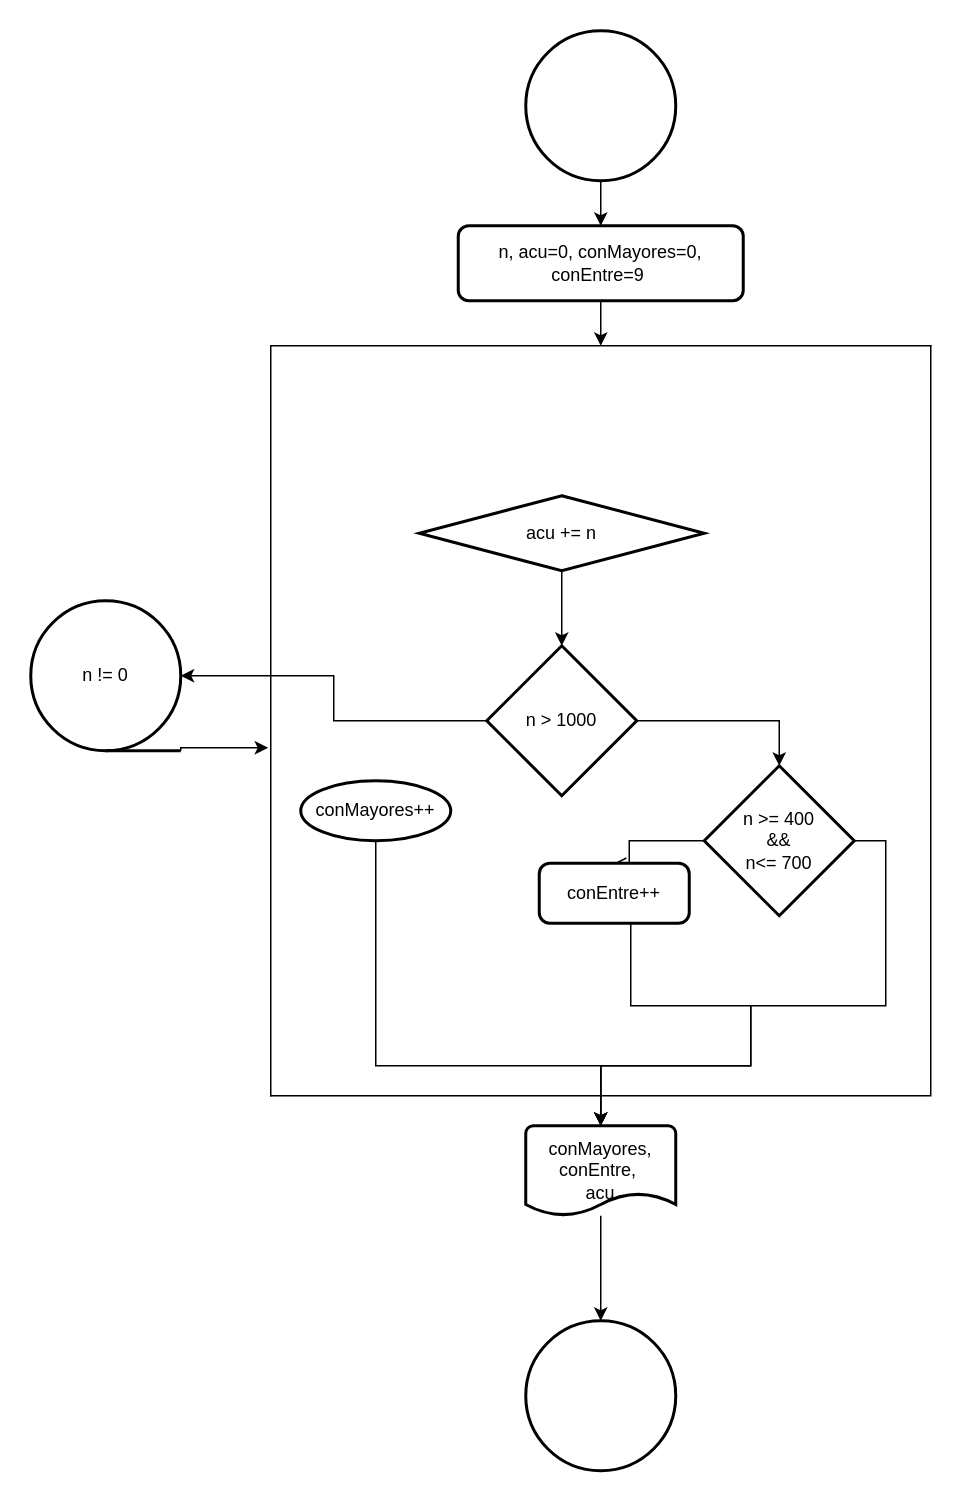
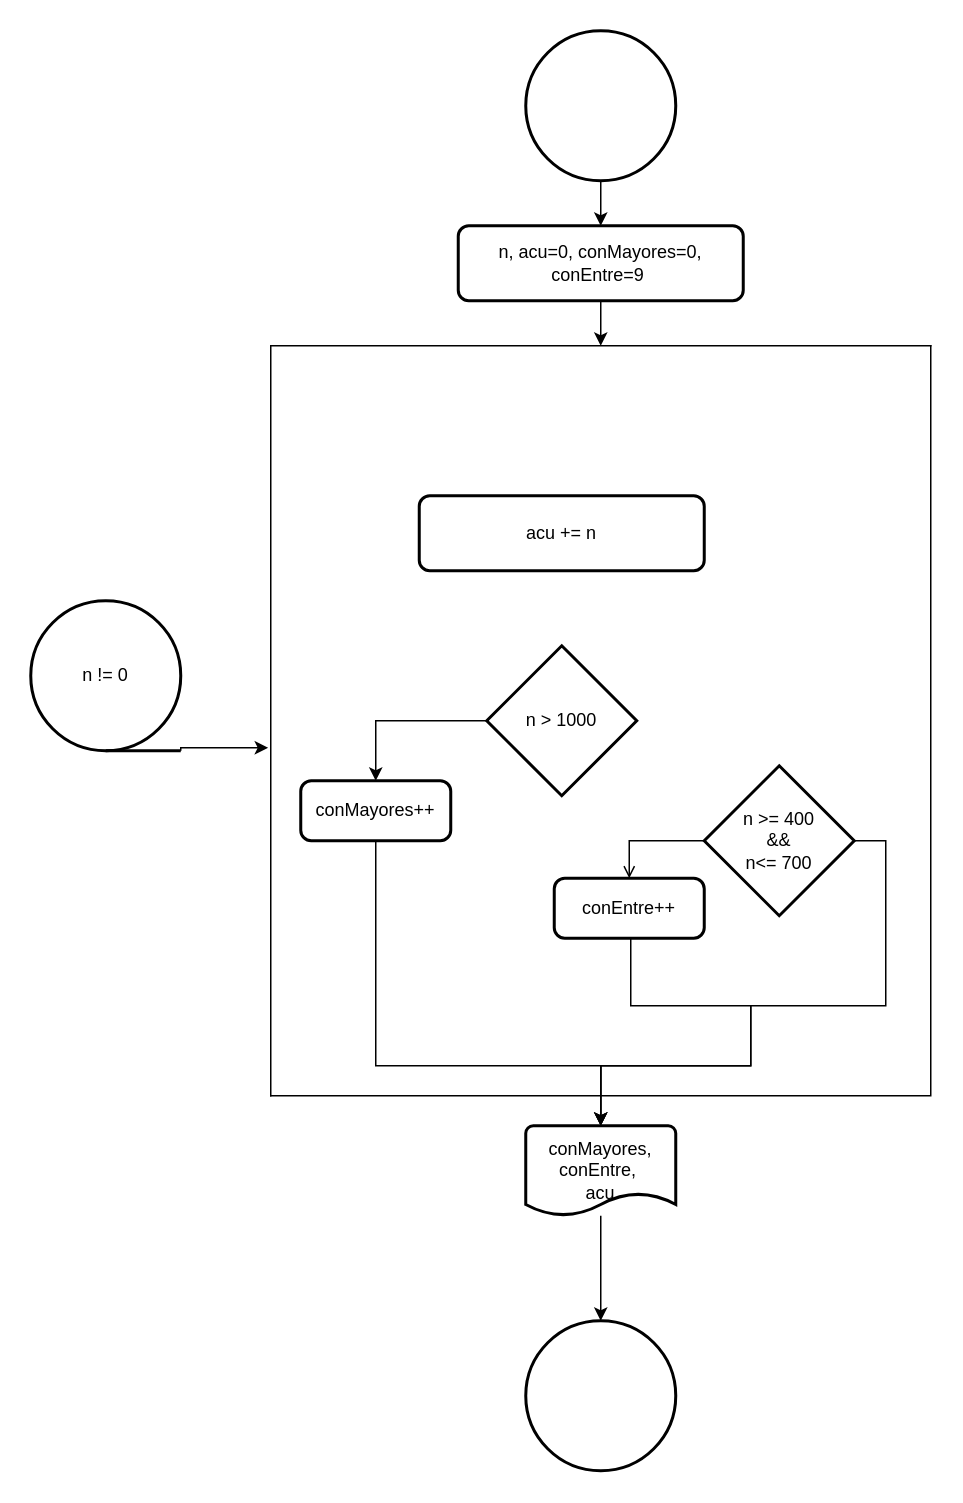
(562, 533) -> (562, 533)
(562, 603) -> none
(307, 676) -> (376, 745)
(725, 721) -> none
(376, 811) -> (376, 811)
(614, 893) -> (629, 908)
